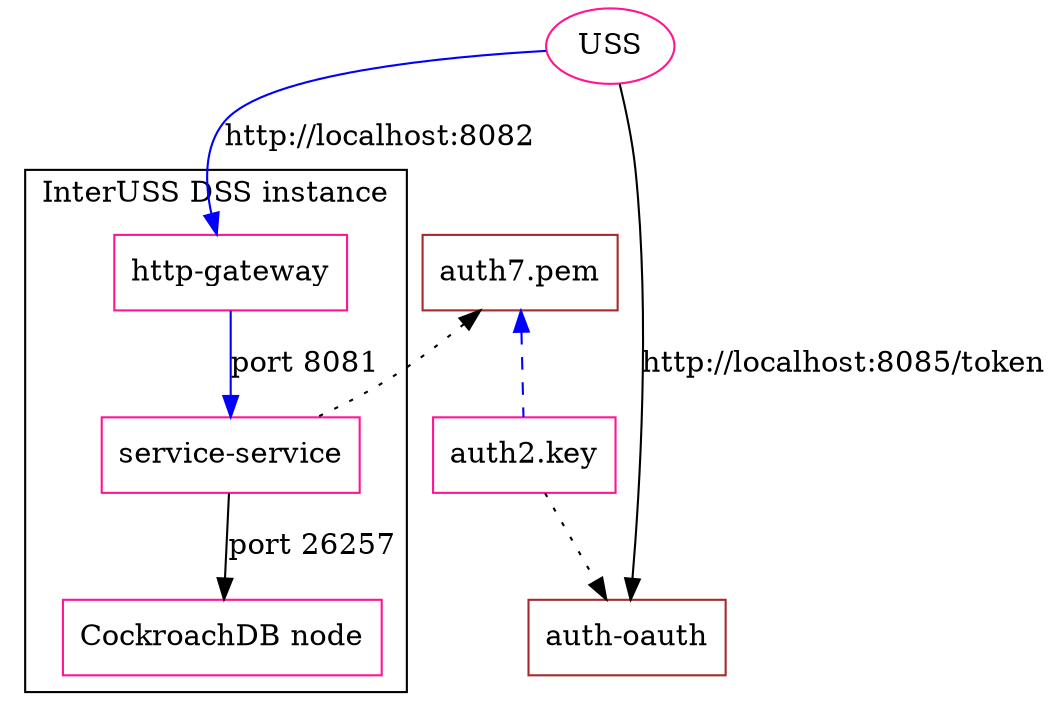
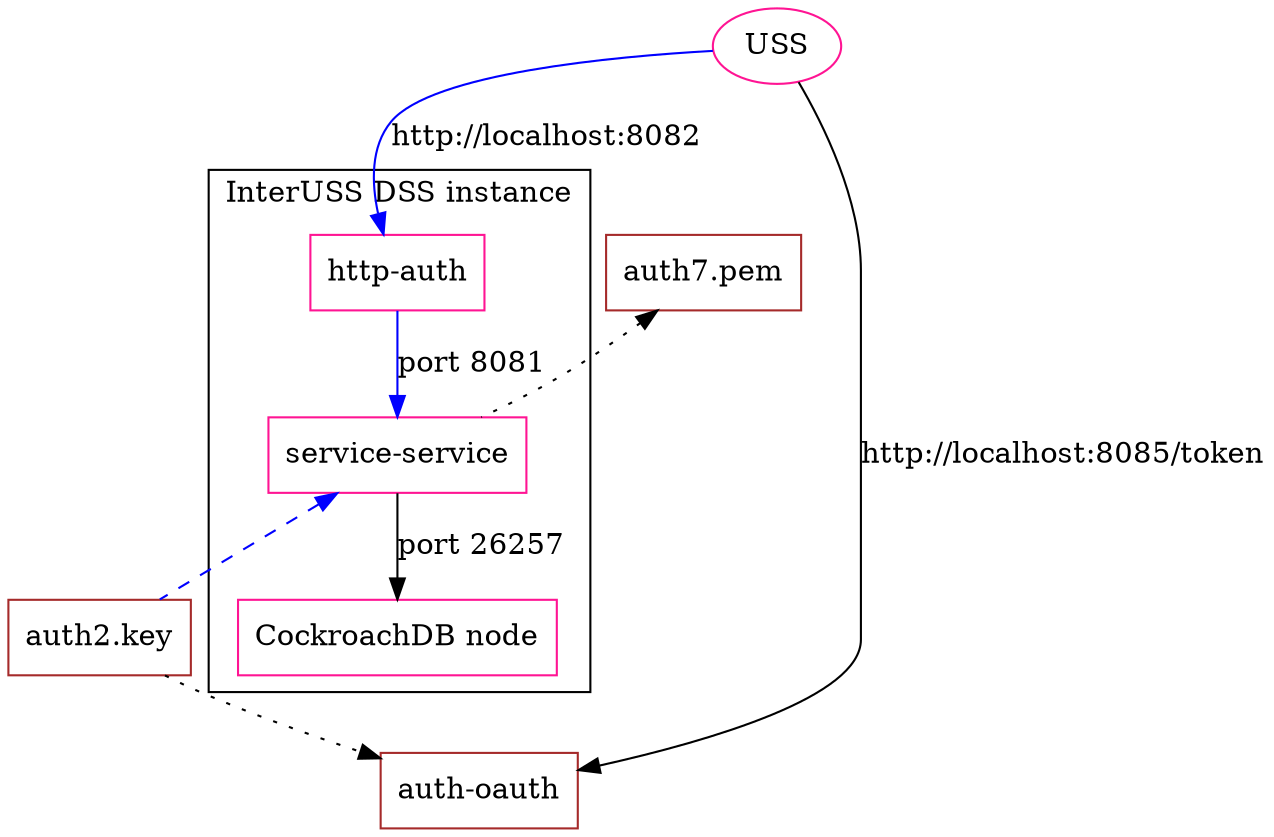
(231, 273) -> (397, 273)
(522, 374) -> (239, 552)
(524, 455) -> (100, 638)
